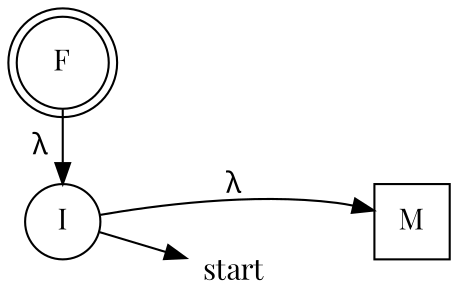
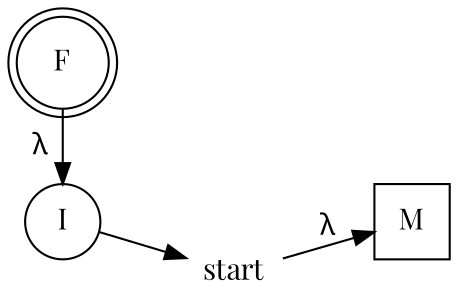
(226, 200) -> (318, 248)
